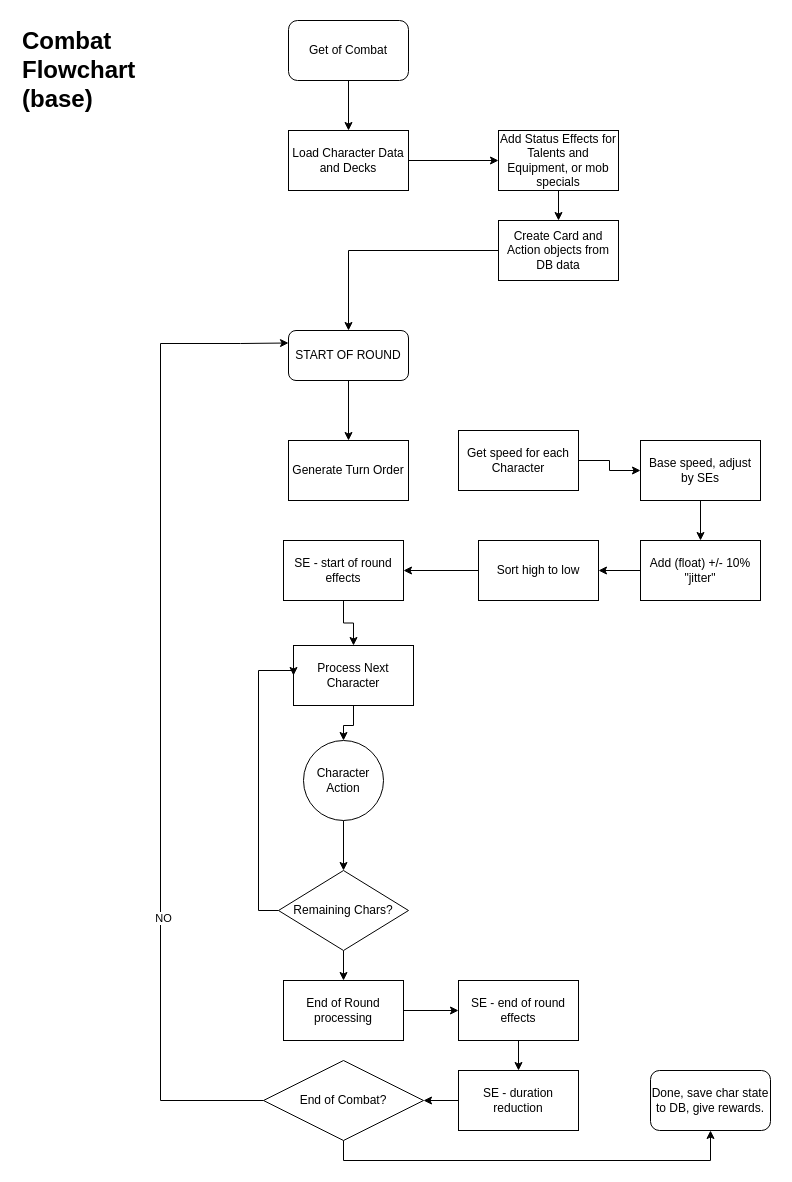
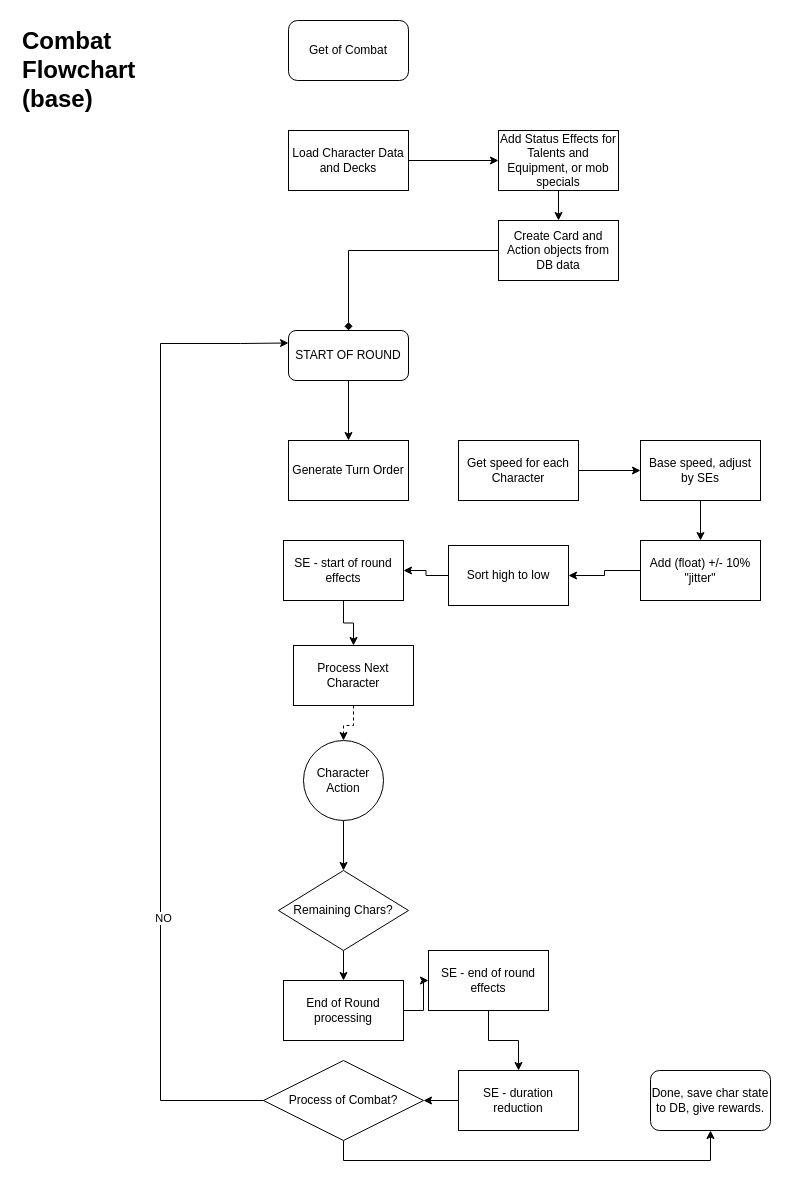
(349, 102) -> none
(349, 322) -> (349, 322)
(519, 461) -> (519, 471)
(539, 571) -> (509, 576)
(354, 724) -> (354, 724)
(259, 783) -> none
(519, 1011) -> (489, 981)
(344, 1101) -> (344, 1101)
